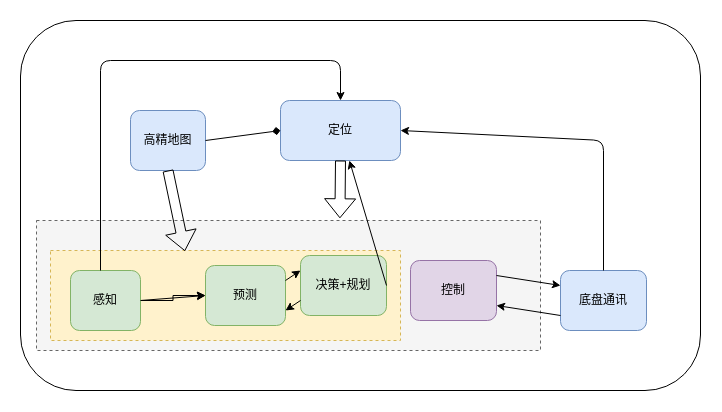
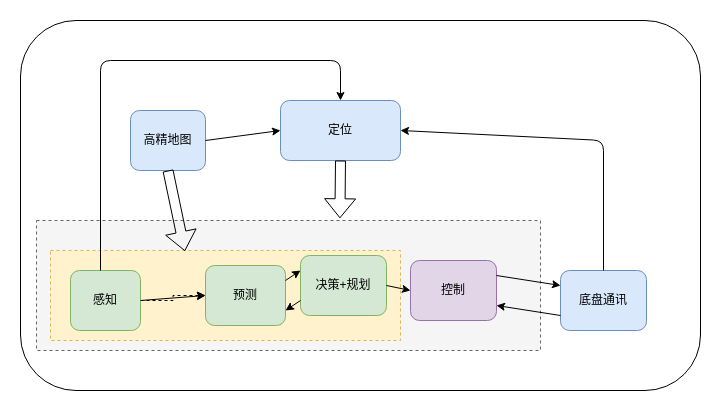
(272, 132) -> (272, 132)
(369, 226) -> (395, 287)
(166, 301) -> (166, 301)
